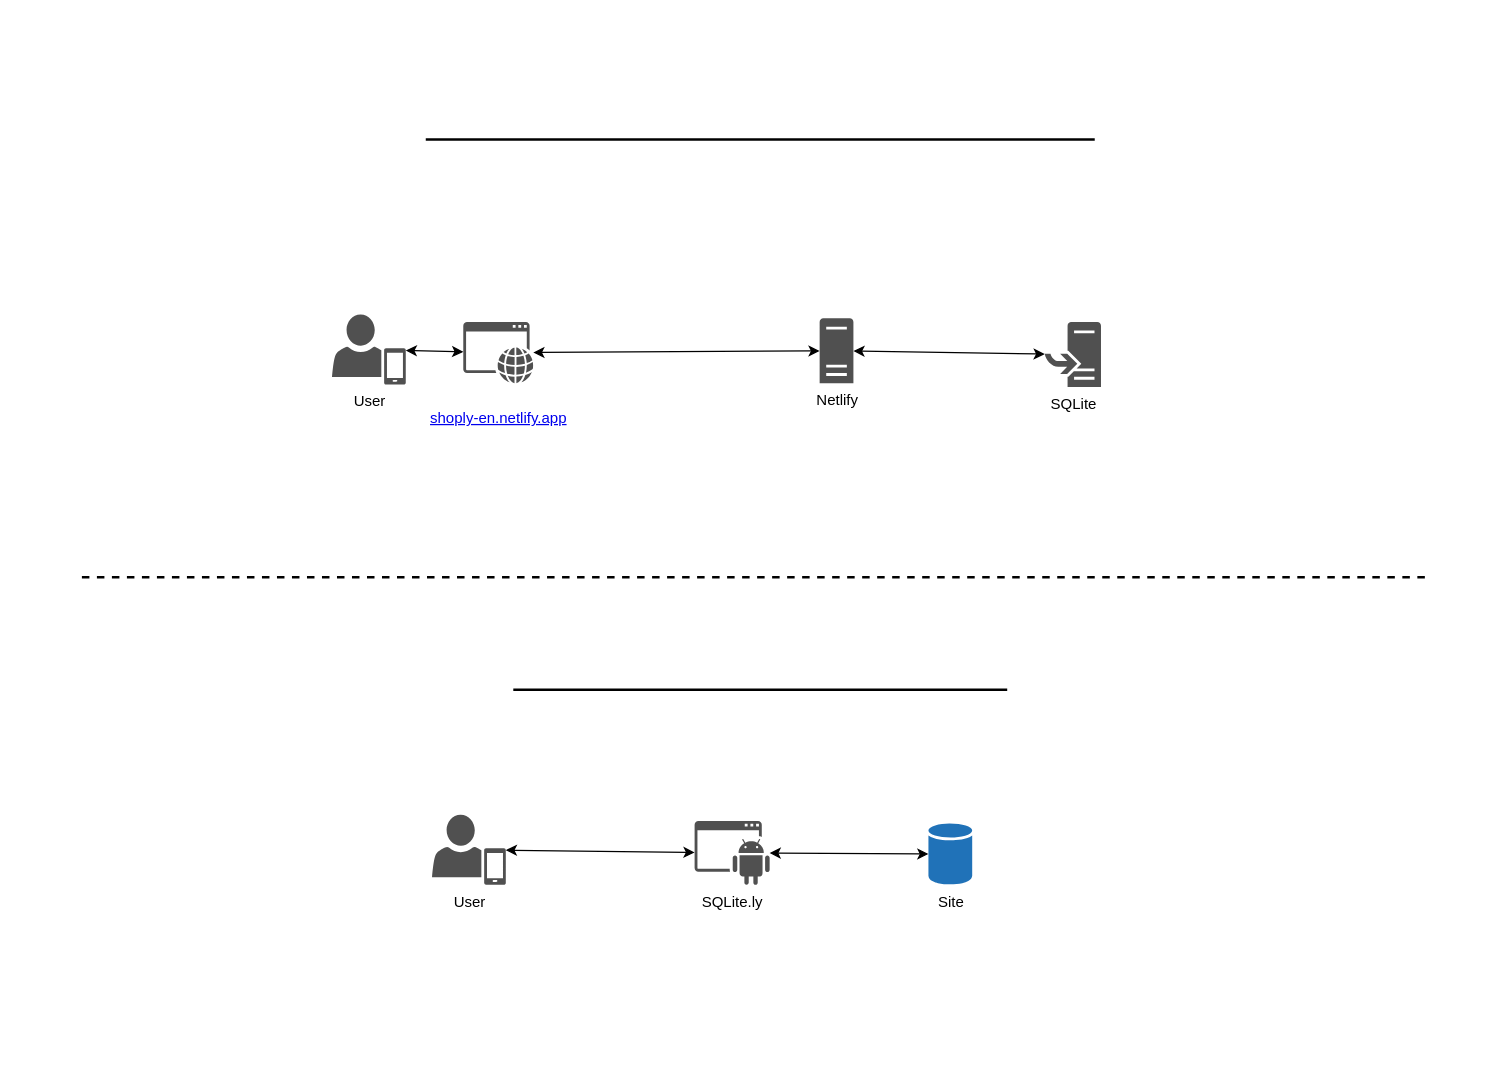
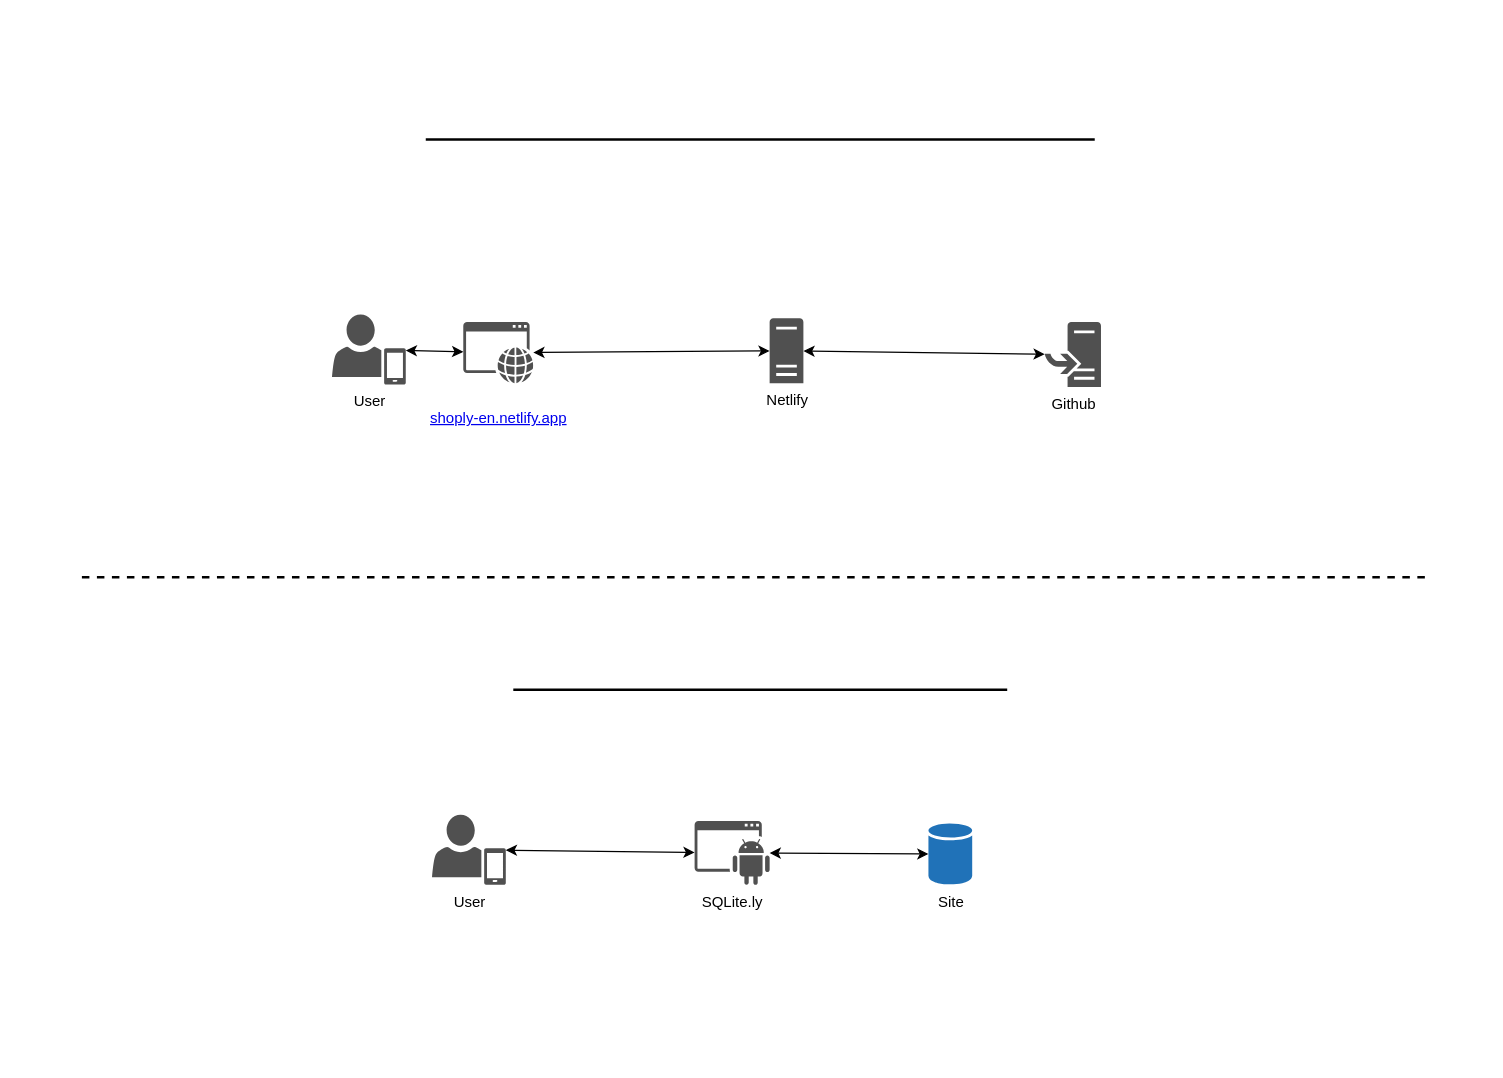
(836, 351) -> (786, 351)
(1074, 405) -> (1074, 405)
